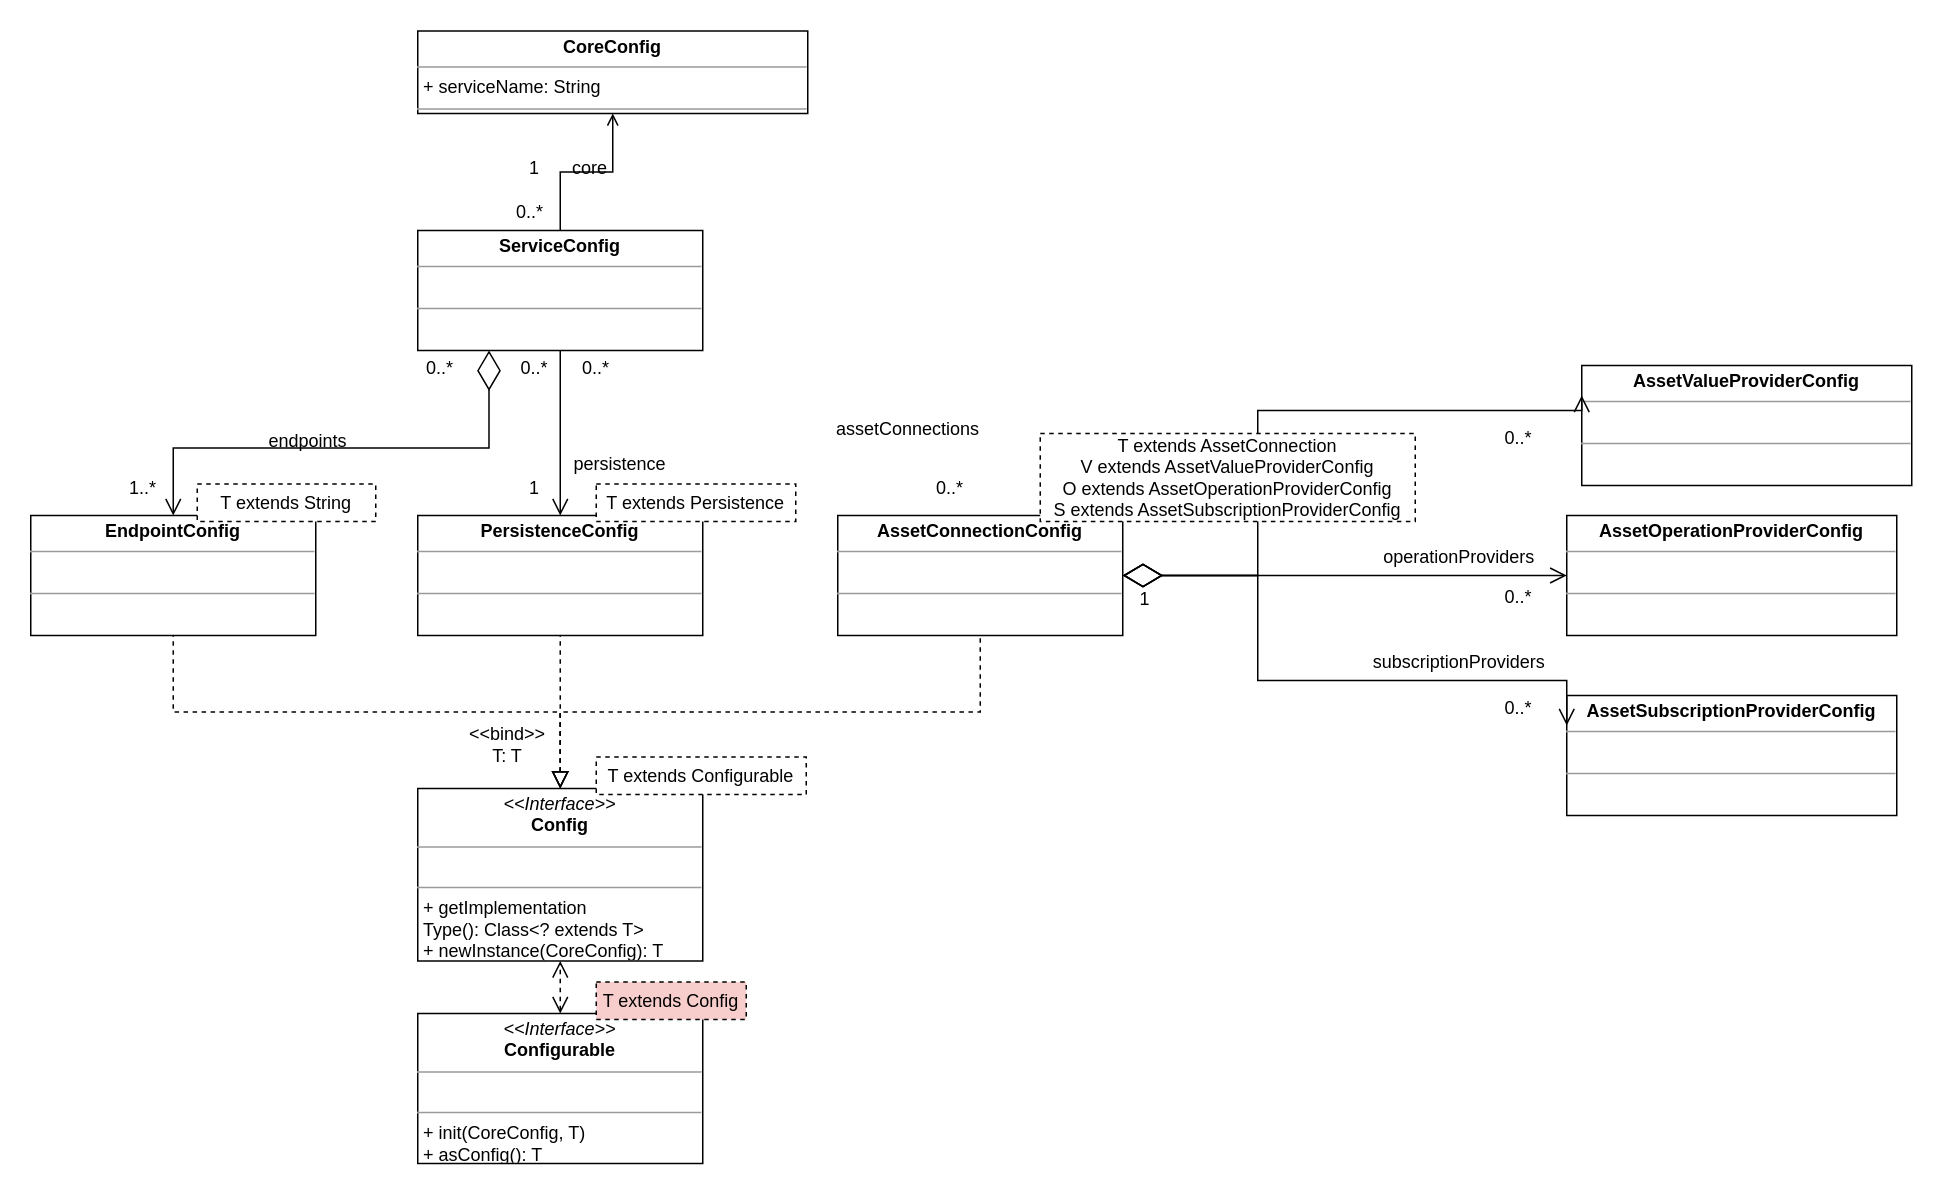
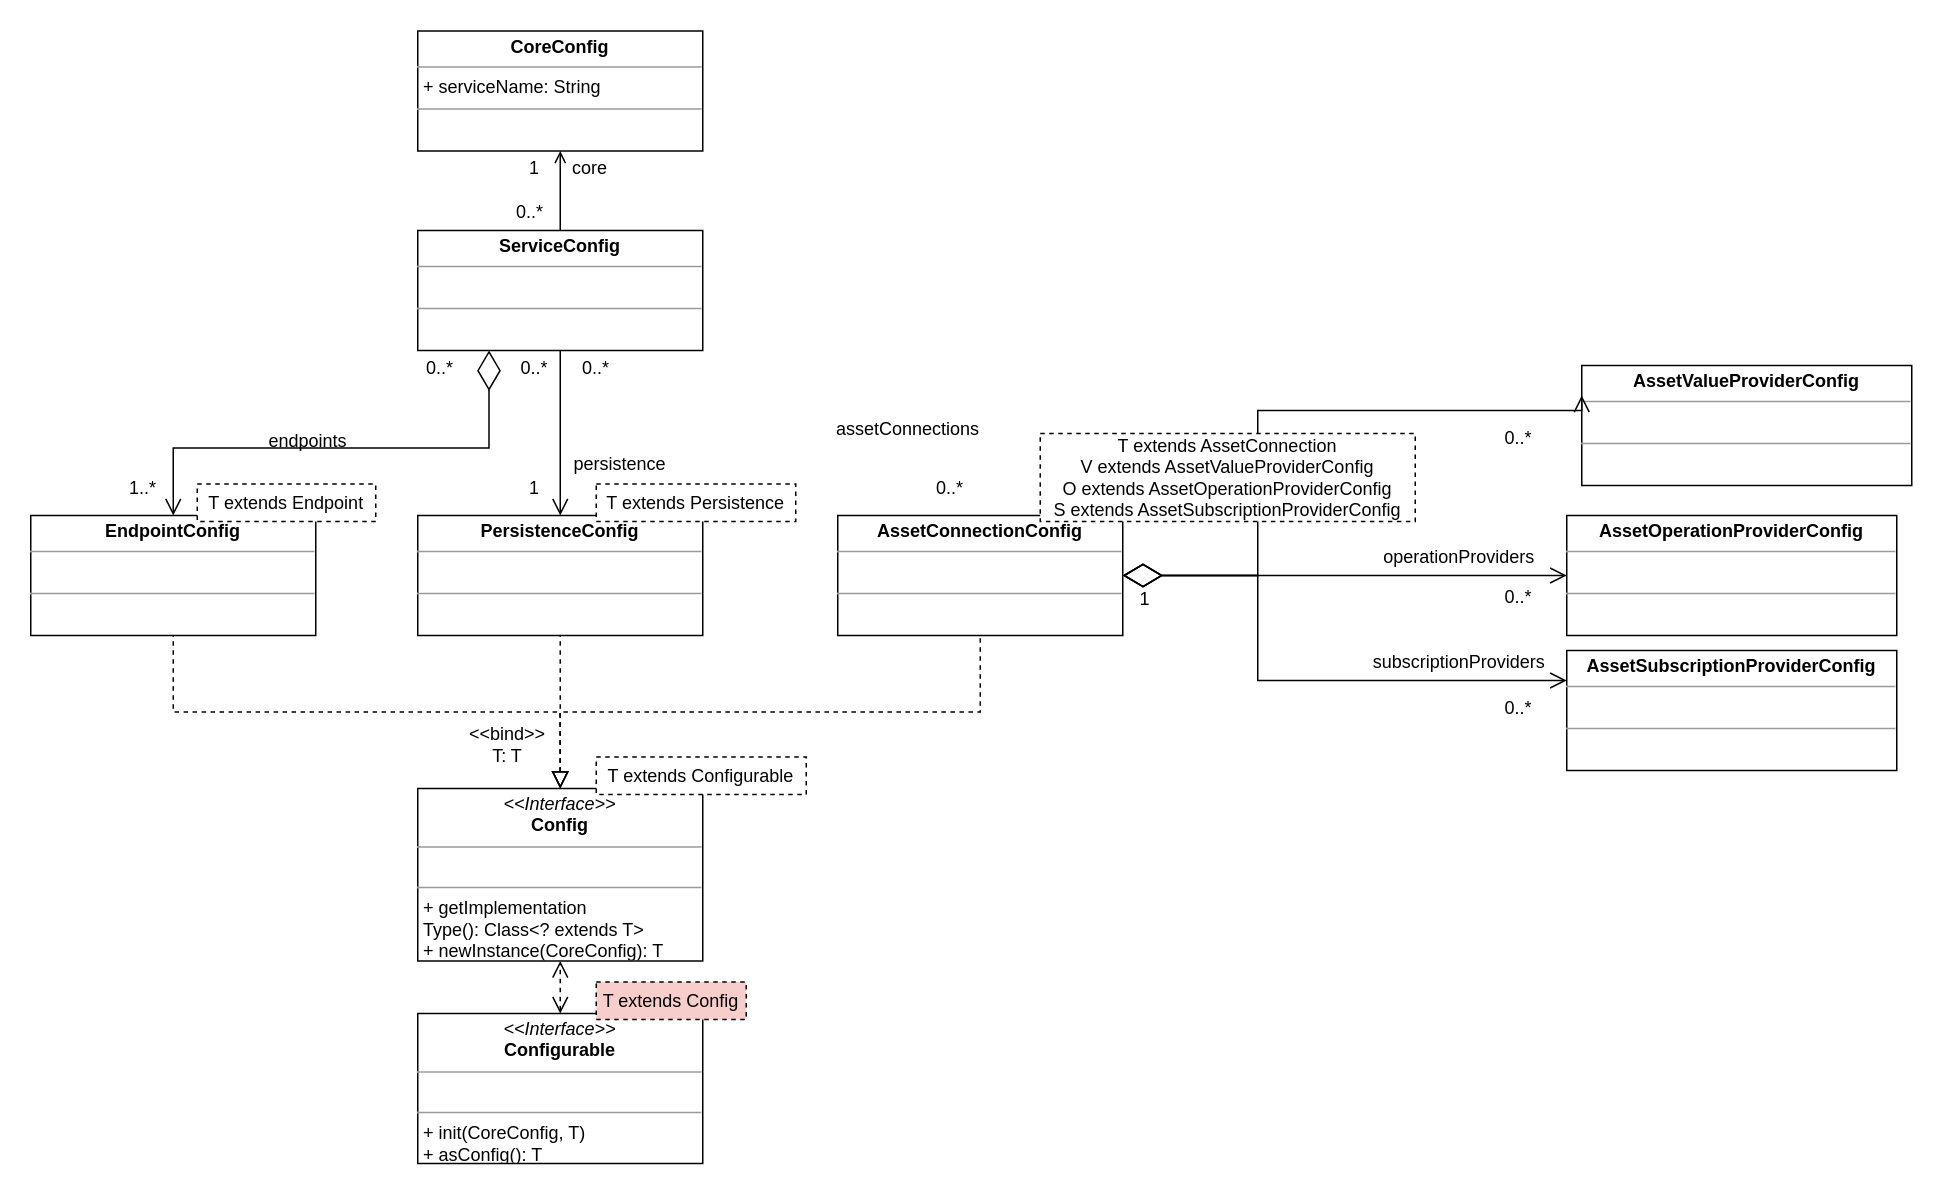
(613, 72) -> (560, 91)
(287, 503) -> (287, 503)
(1732, 755) -> (1732, 710)
